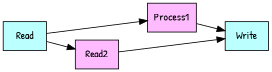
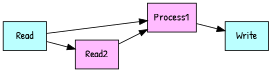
(168, 46) -> (130, 39)
